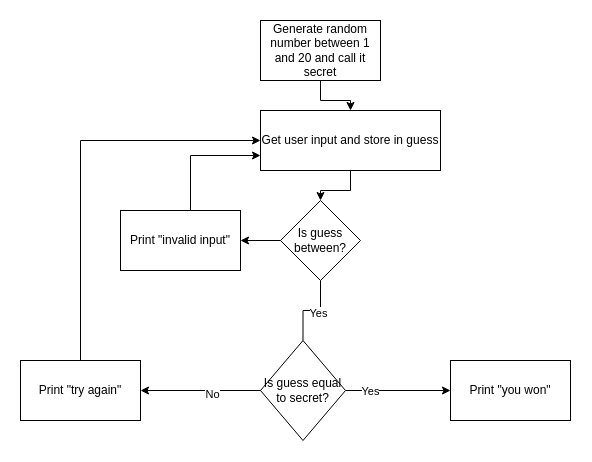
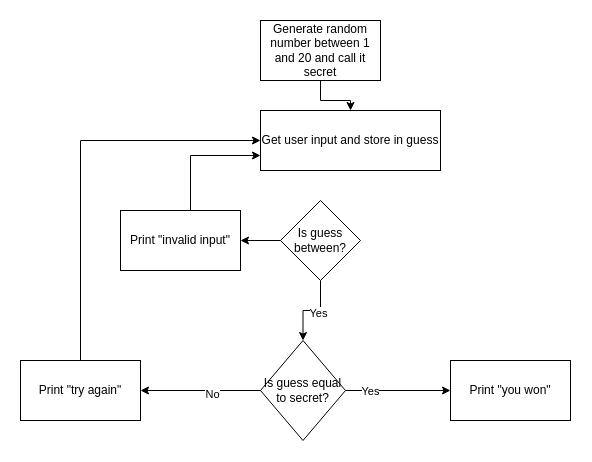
(345, 191) -> none
(303, 334) -> (303, 332)
